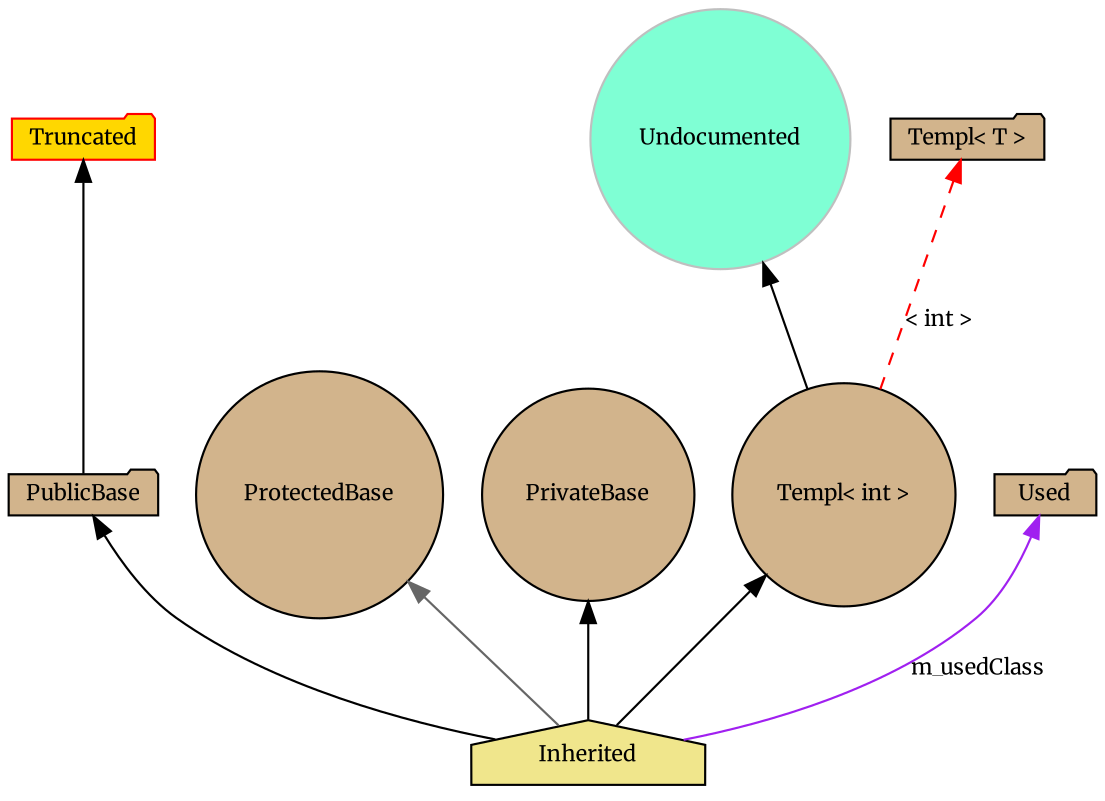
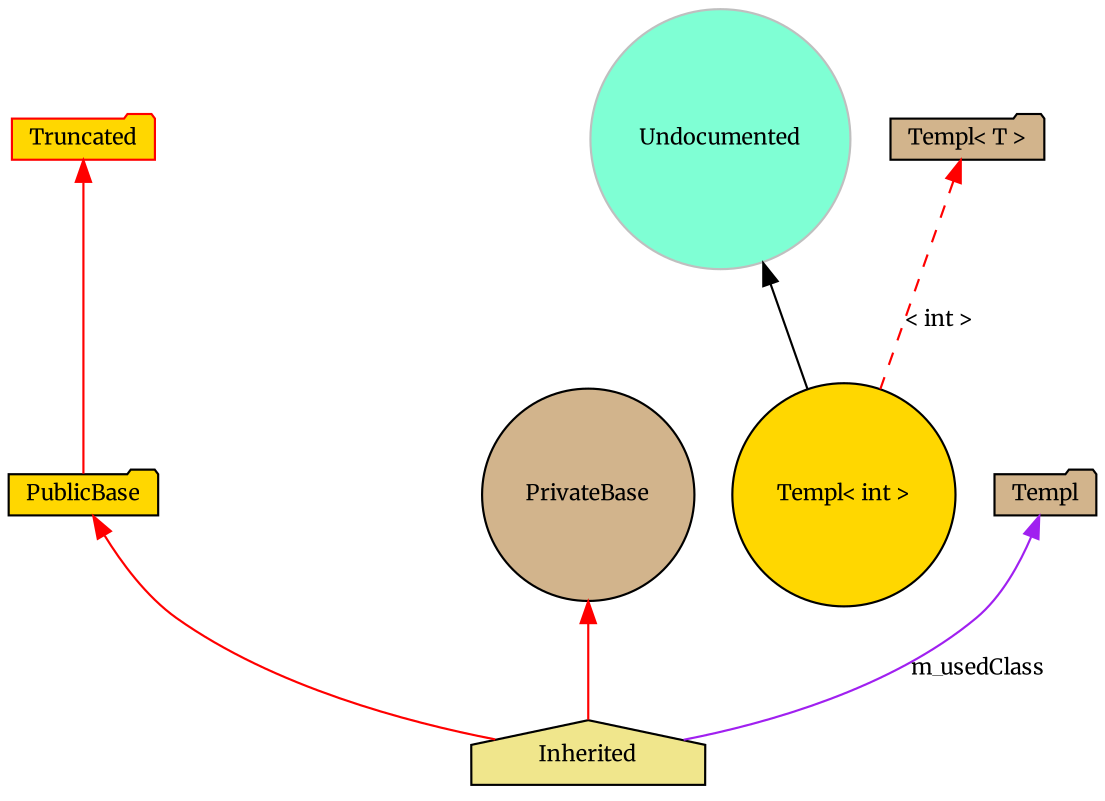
(83, 328) -> (83, 328)
(83, 495) -> (83, 495)
(320, 495) -> none
(844, 495) -> (844, 495)
(1045, 495) -> (1045, 495)
(683, 658) -> none
(588, 672) -> (588, 672)
(279, 674) -> (279, 674)
